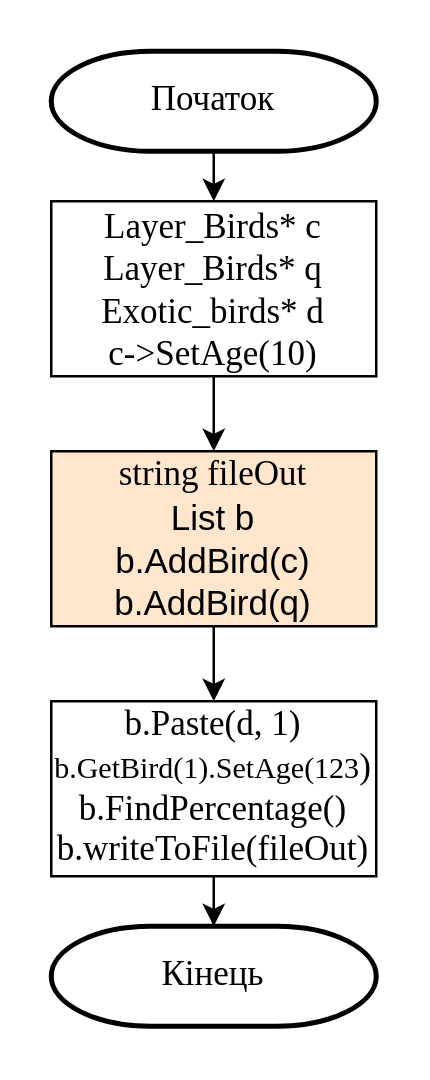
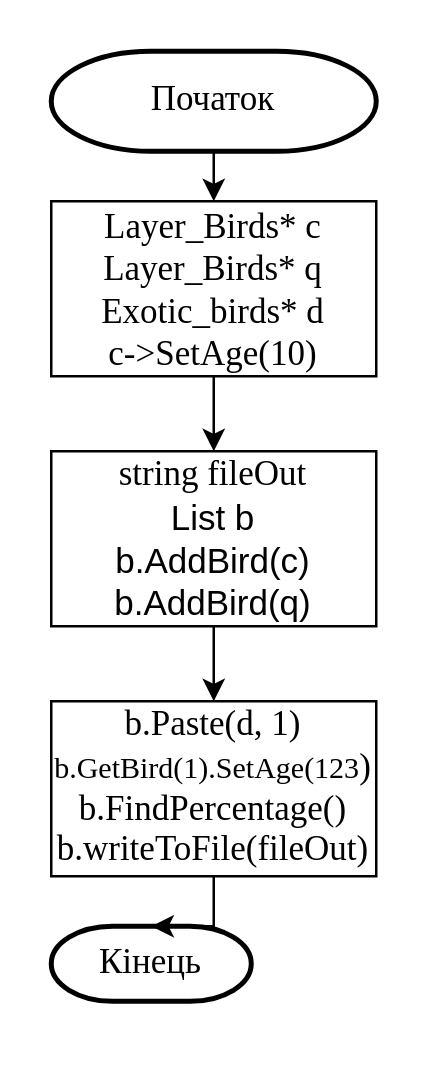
(214, 539) -> (214, 539)
(214, 976) -> (151, 964)
